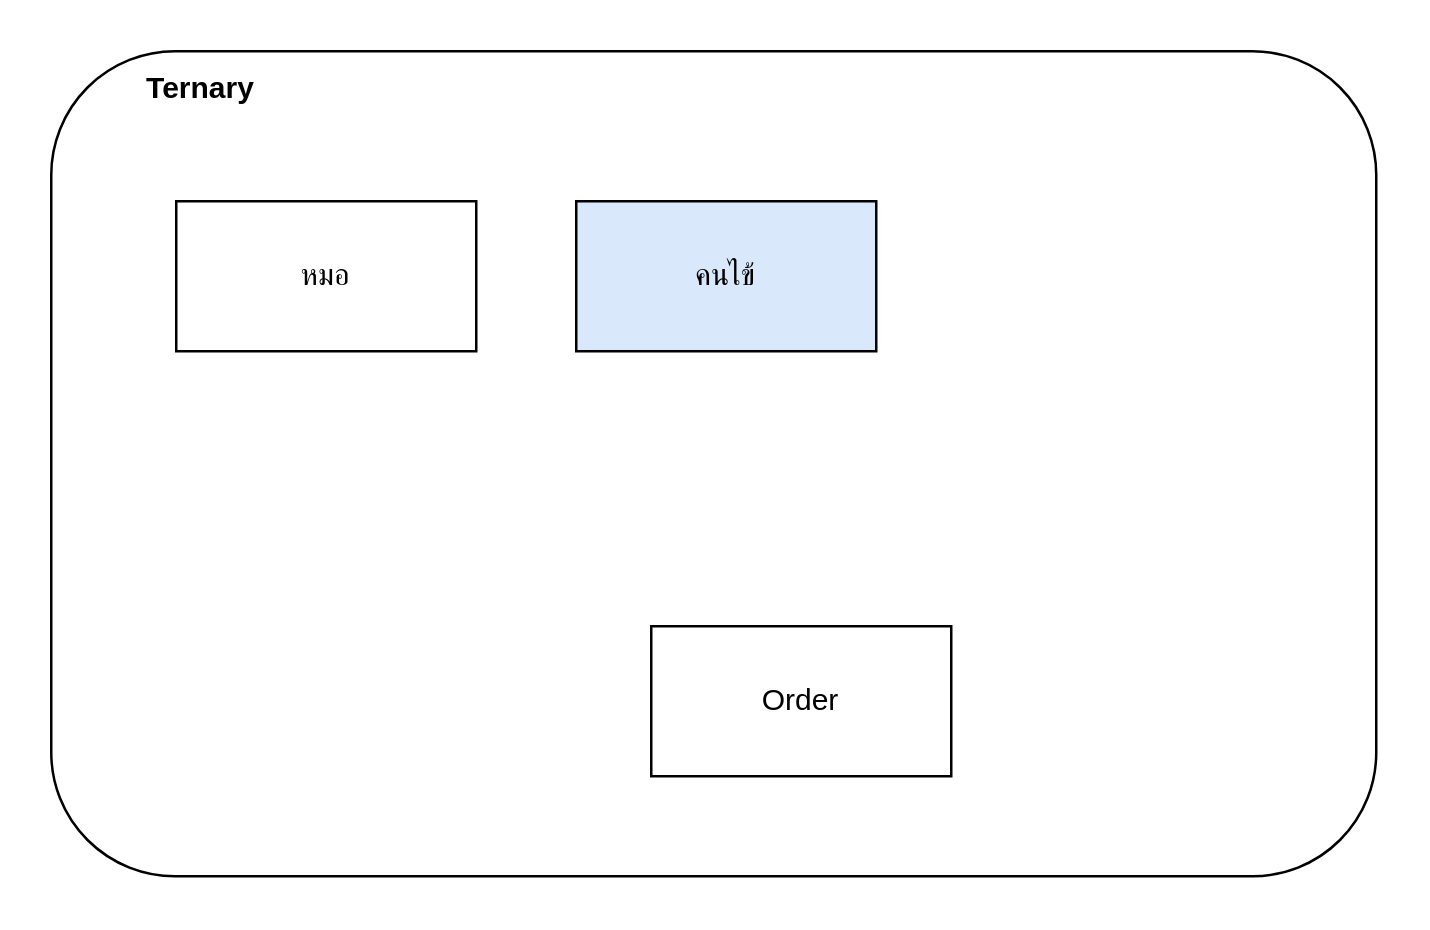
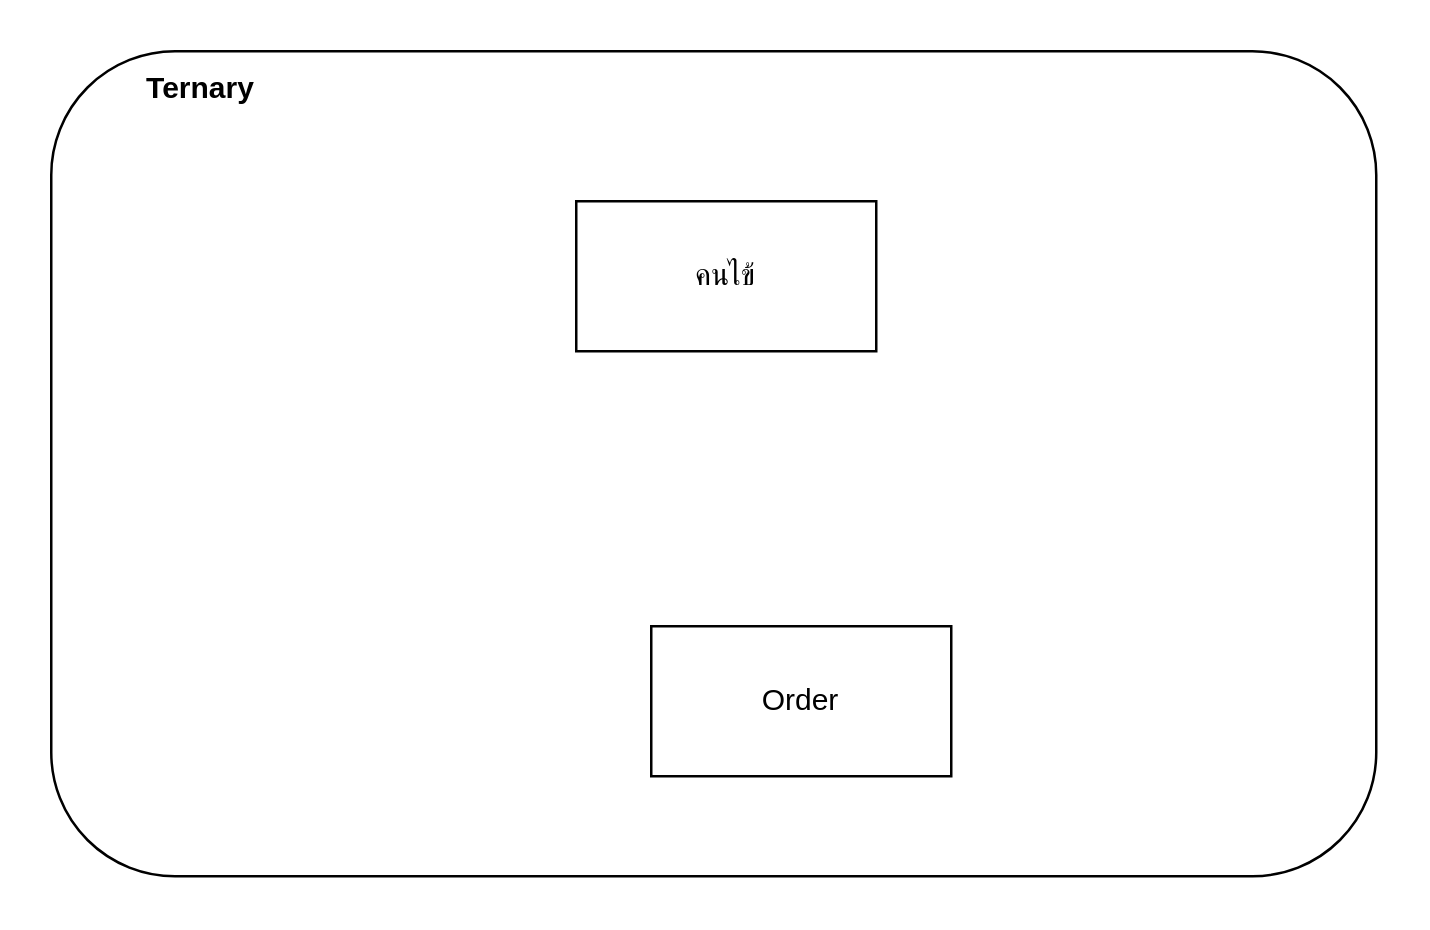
(326, 276) -> none
(726, 276) -> (726, 276)
